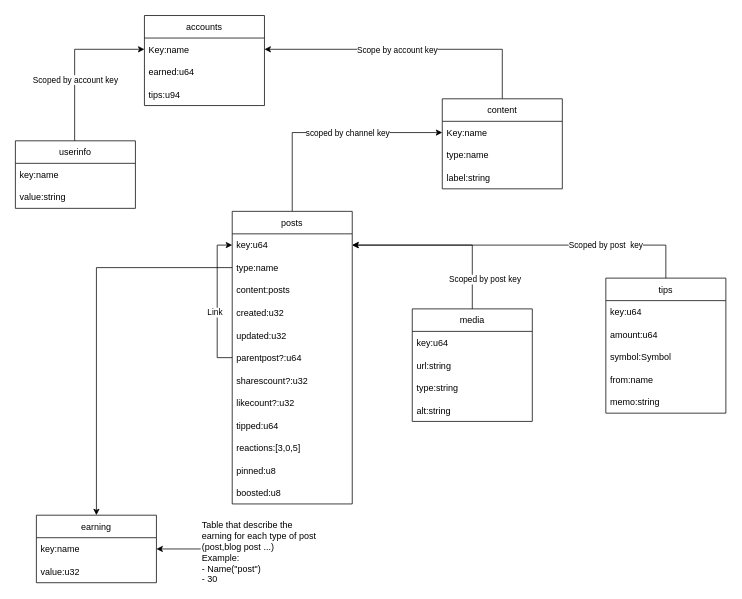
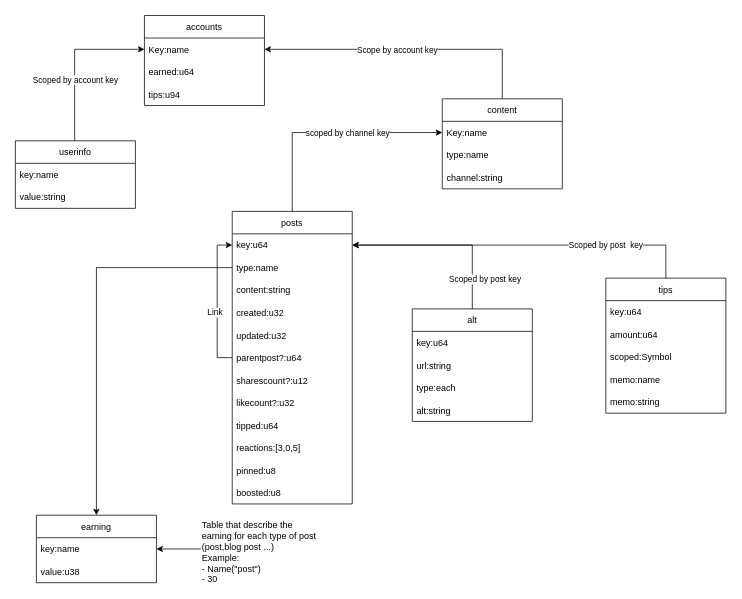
(472, 178) -> (478, 178)
(268, 290) -> (269, 290)
(472, 320) -> (472, 320)
(639, 357) -> (640, 357)
(275, 380) -> (275, 380)
(631, 380) -> (631, 380)
(442, 388) -> (438, 388)
(61, 572) -> (61, 572)
